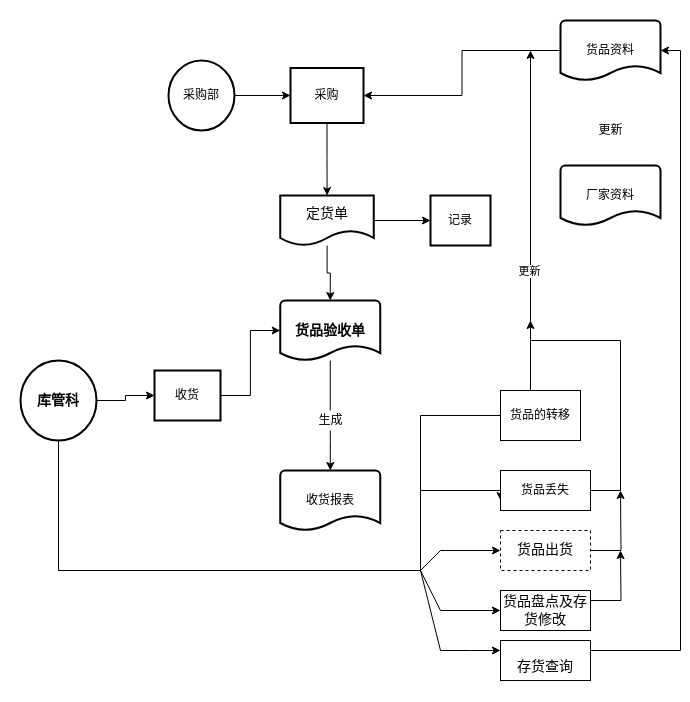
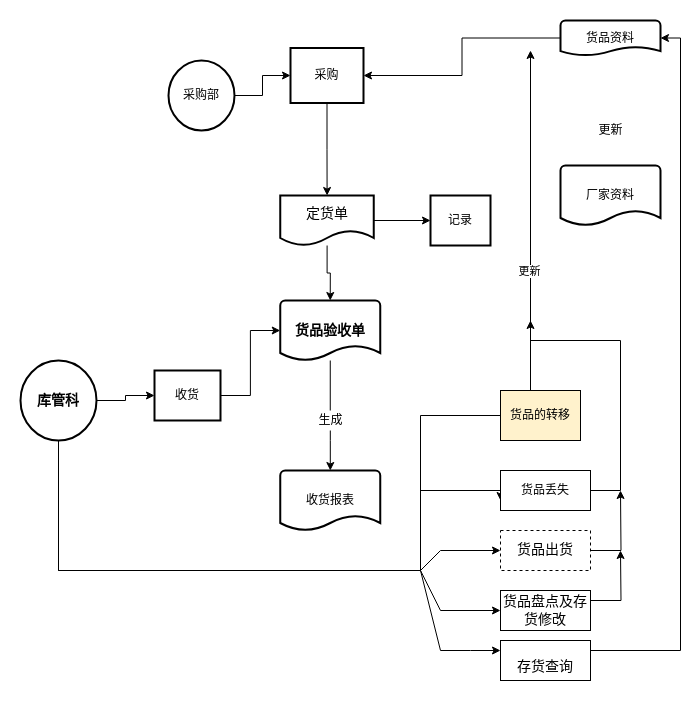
(611, 51) -> (611, 38)
(327, 96) -> (327, 76)
(541, 416) -> (541, 416)
